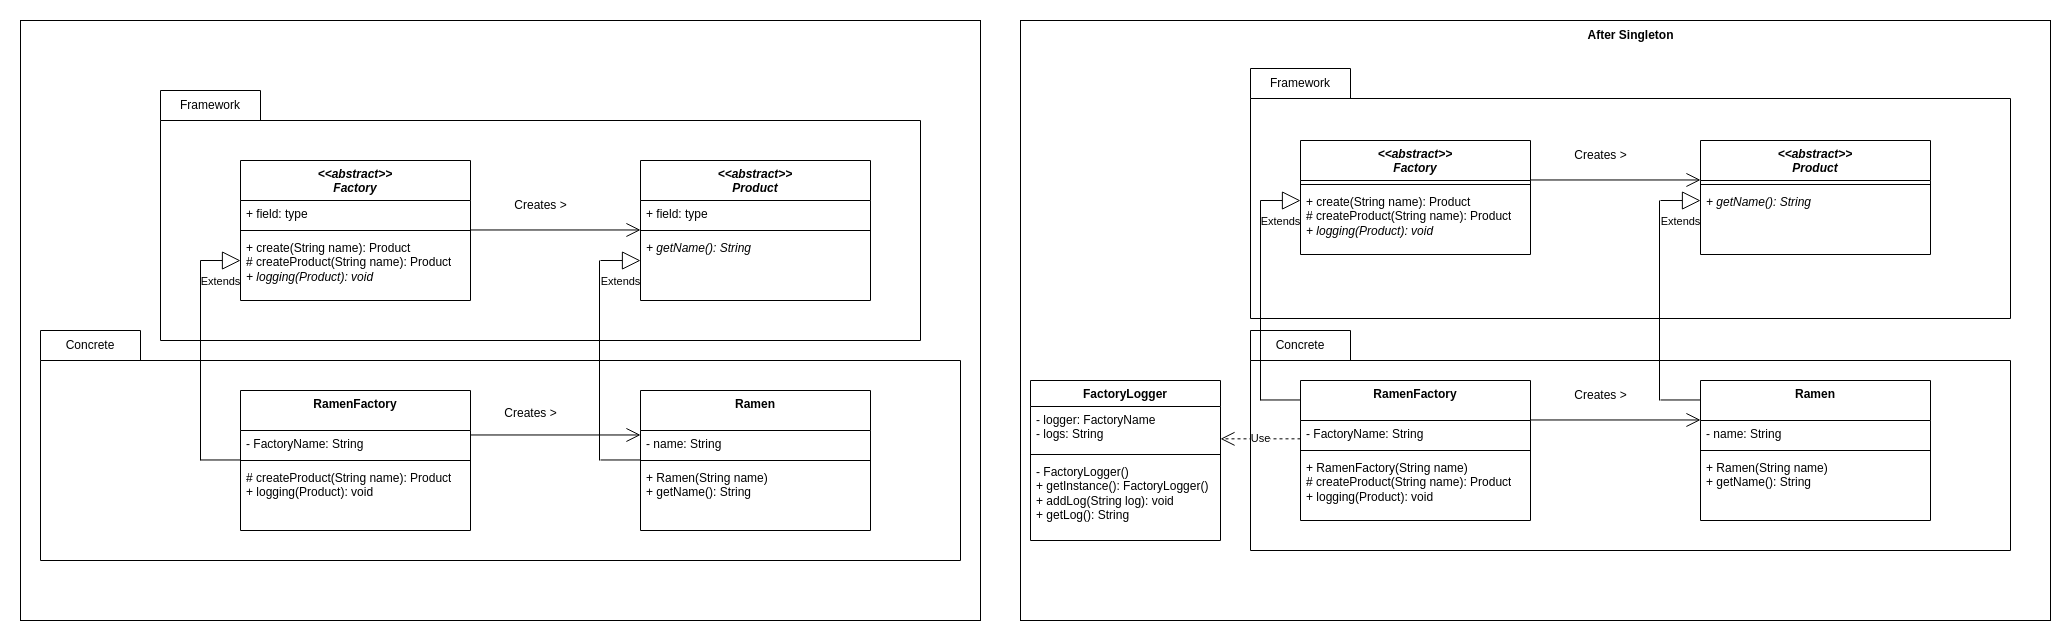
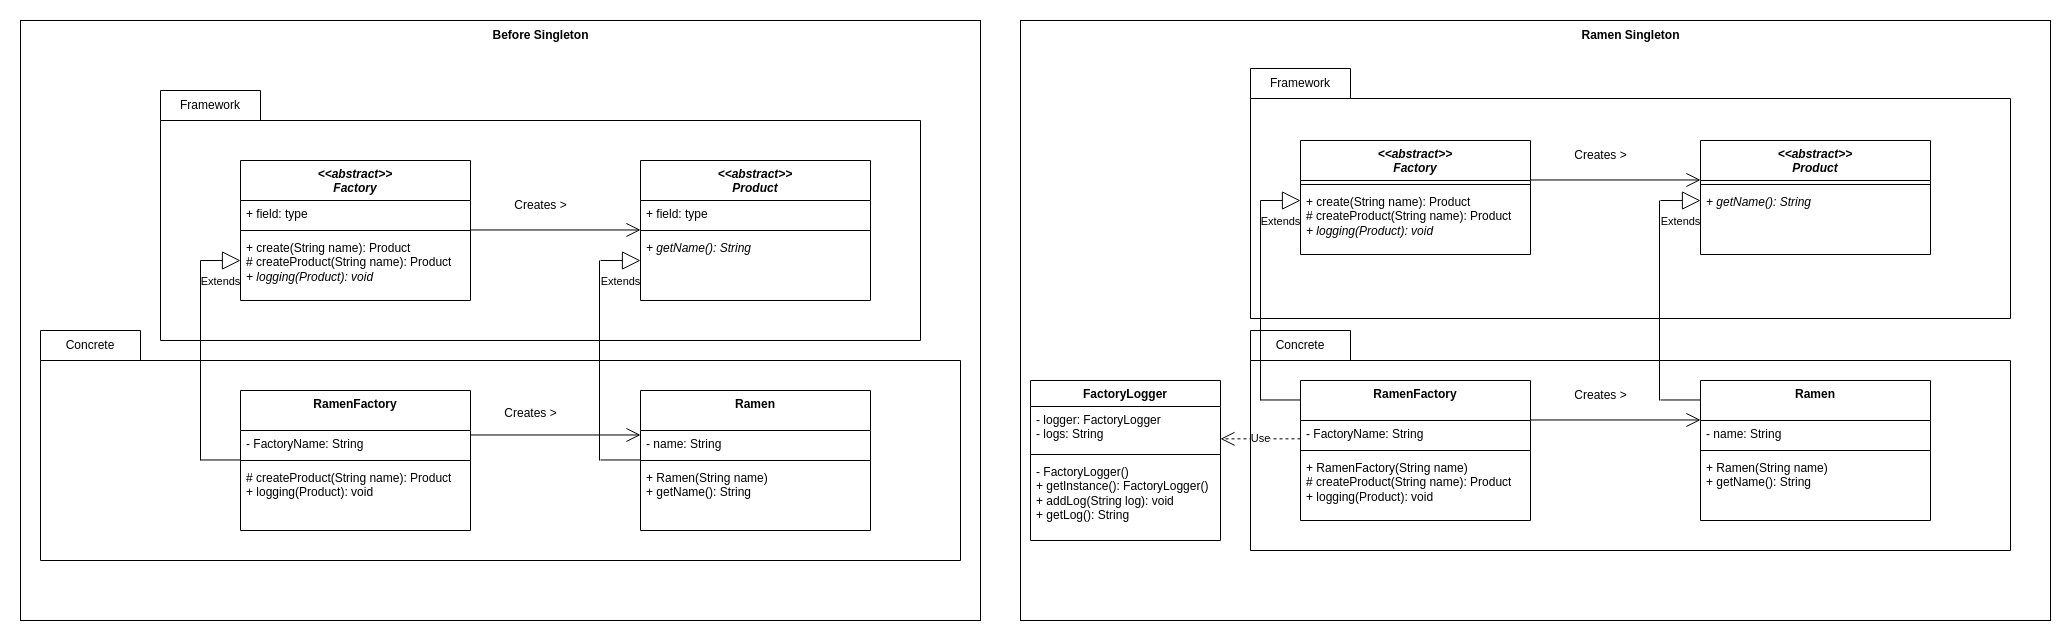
none -> (541, 36)
(1631, 36) -> (1631, 36)
(1101, 428) -> (1108, 428)
